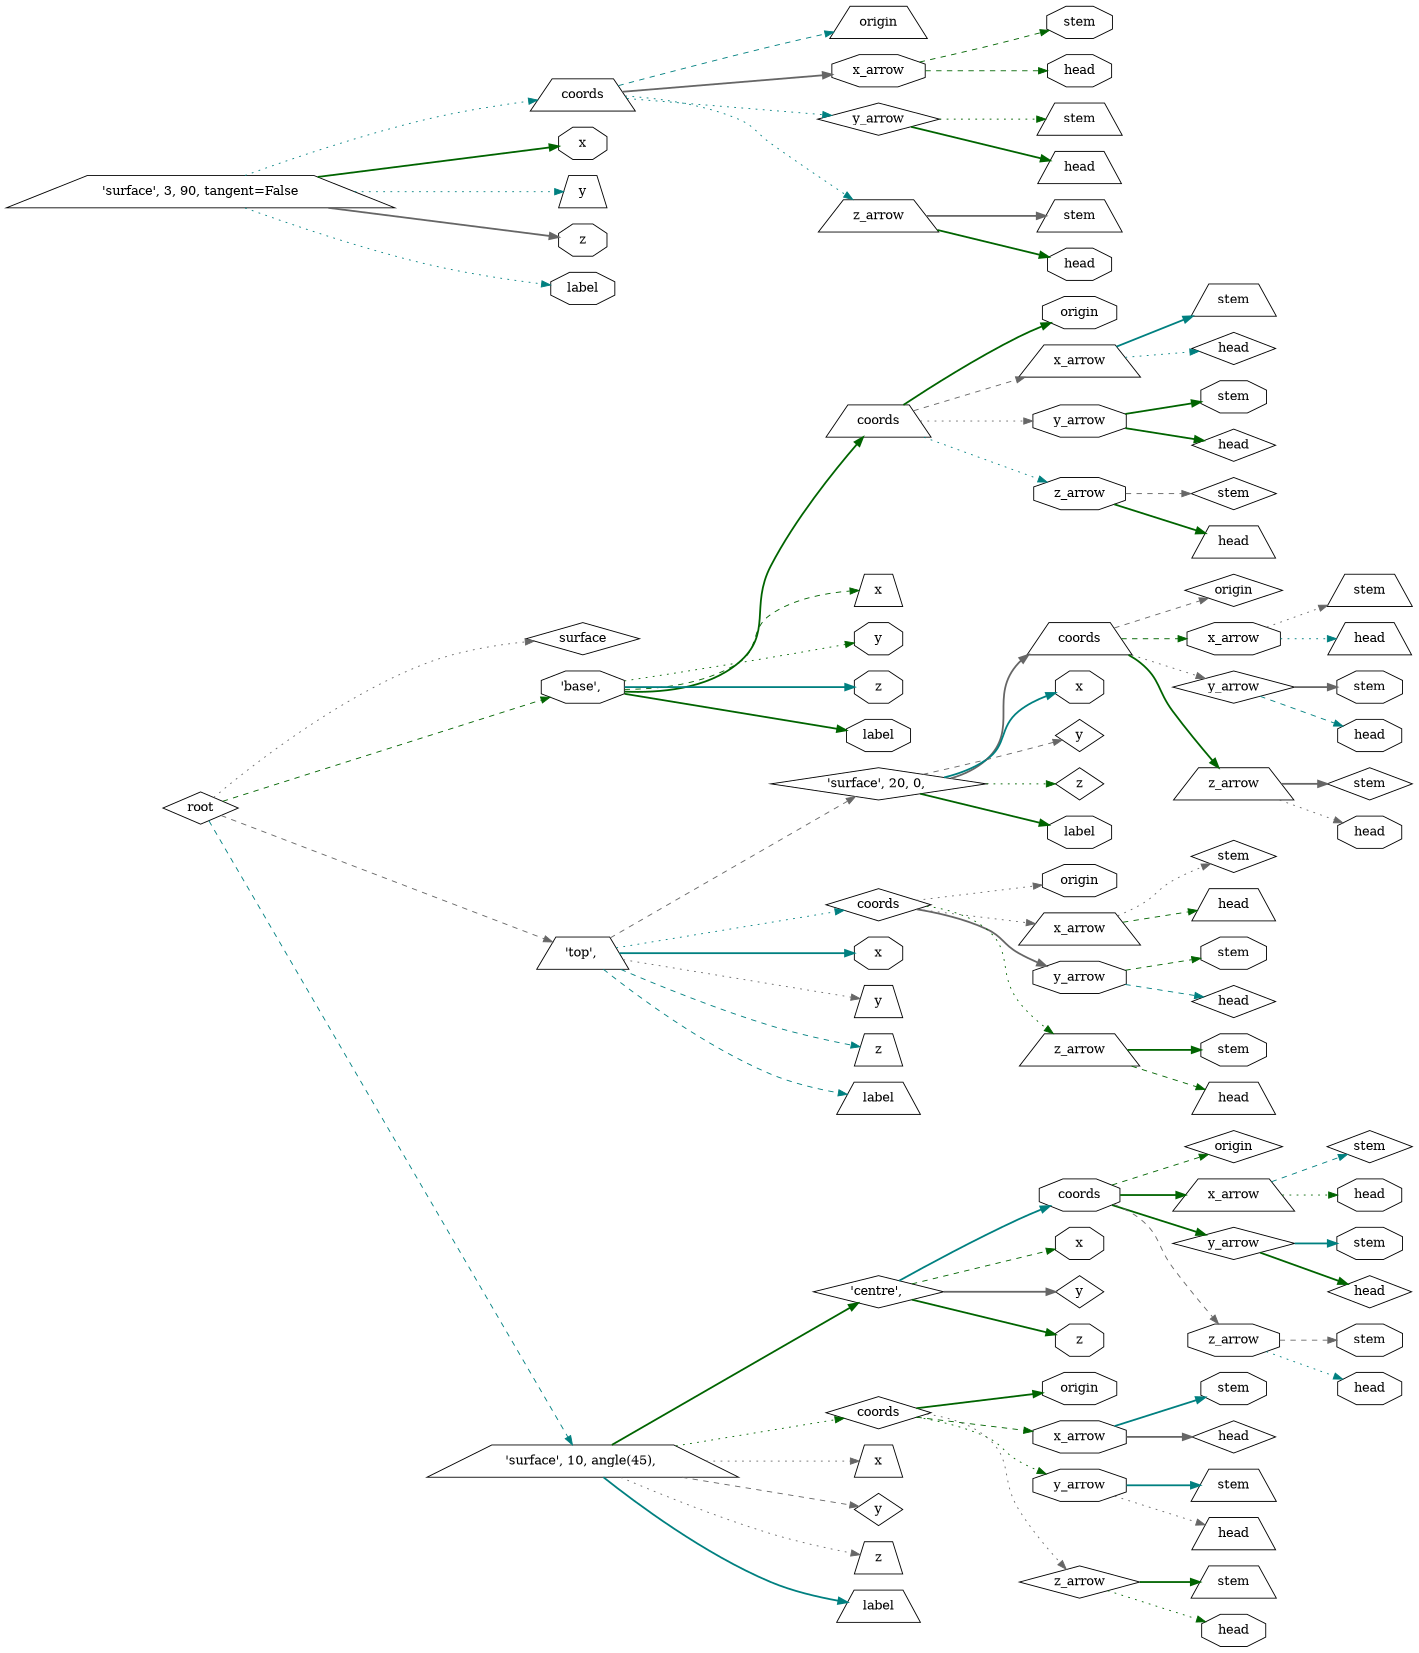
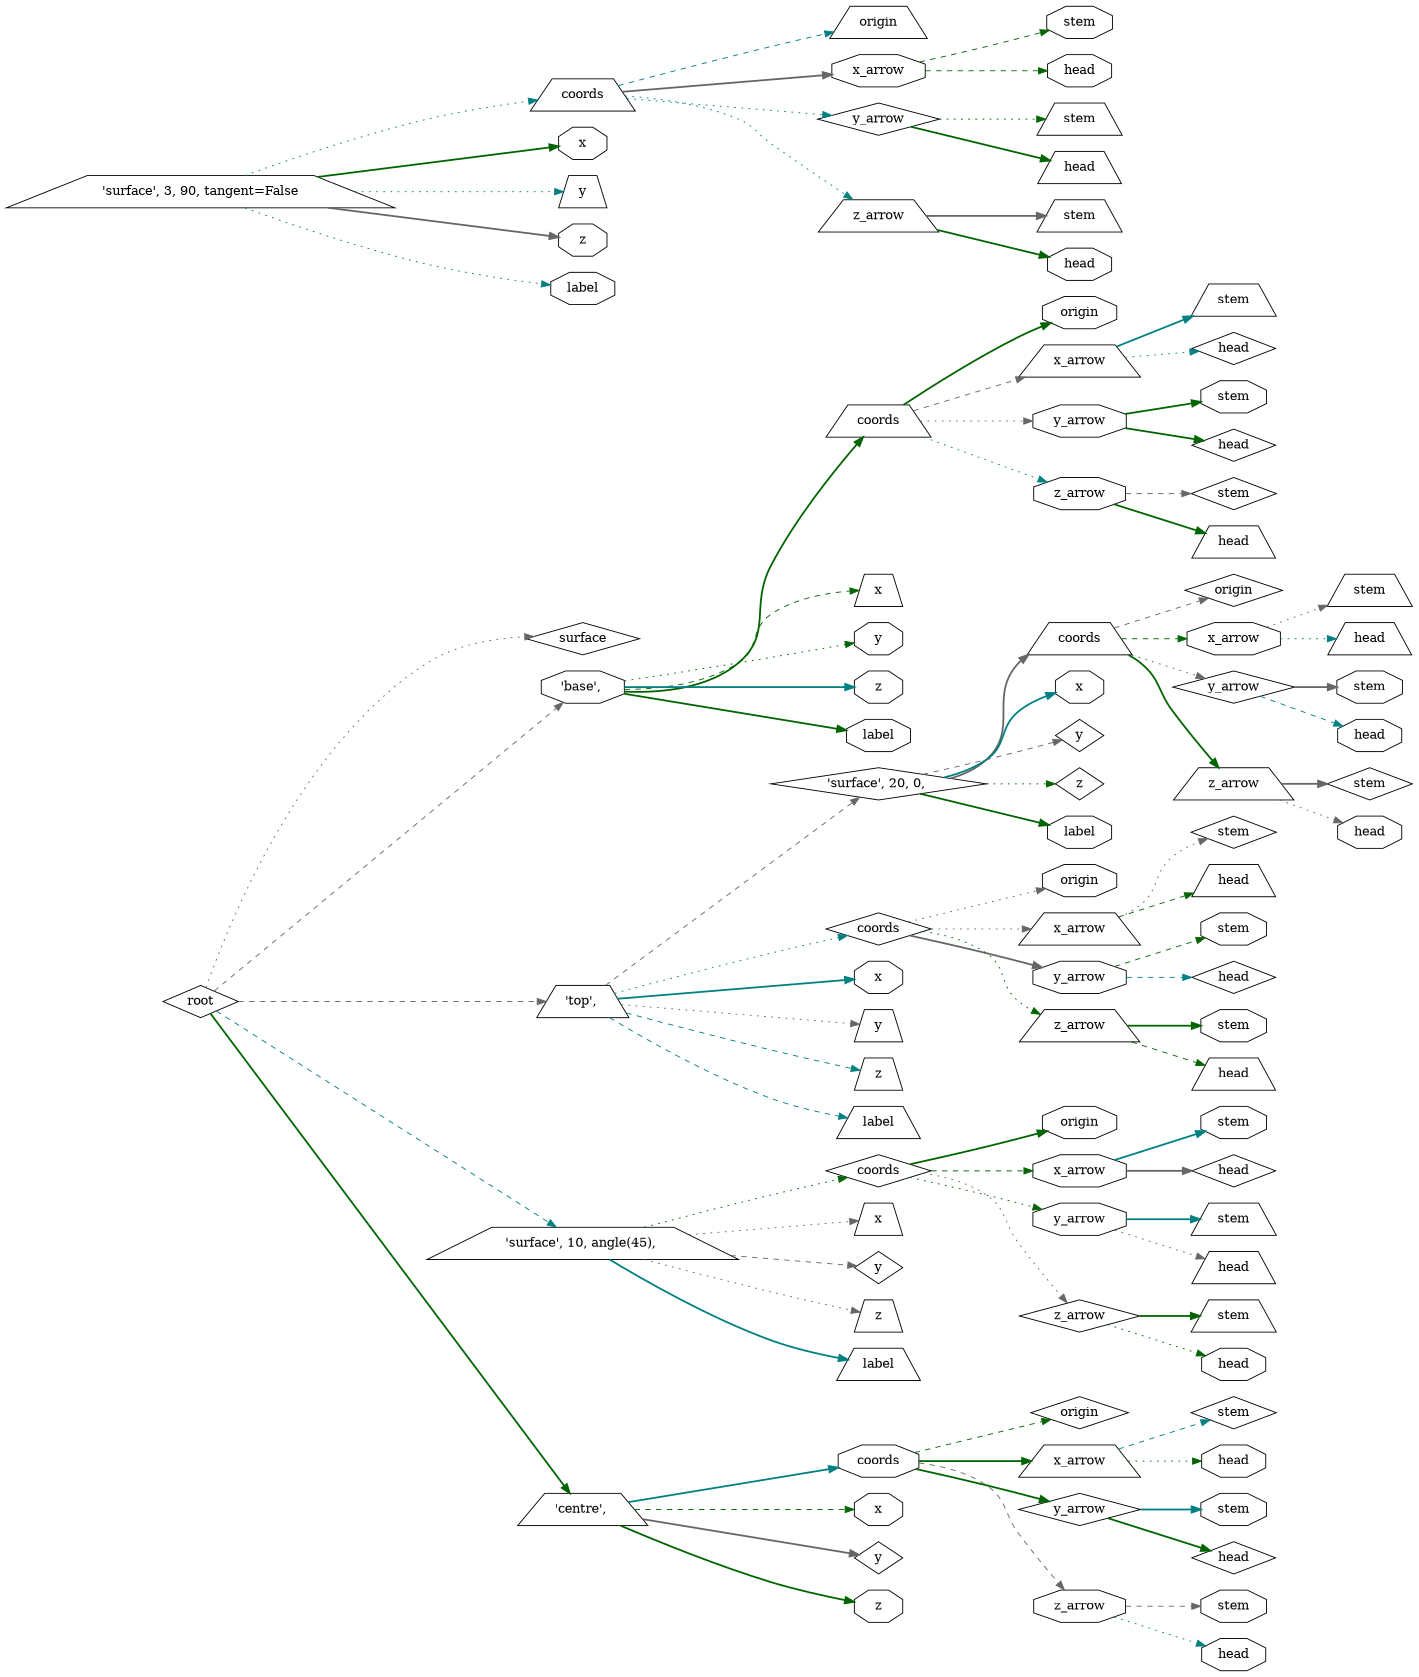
(382, 751) -> (385, 850)
(879, 1292) -> (583, 1509)
(731, 1376) -> (387, 1250)
